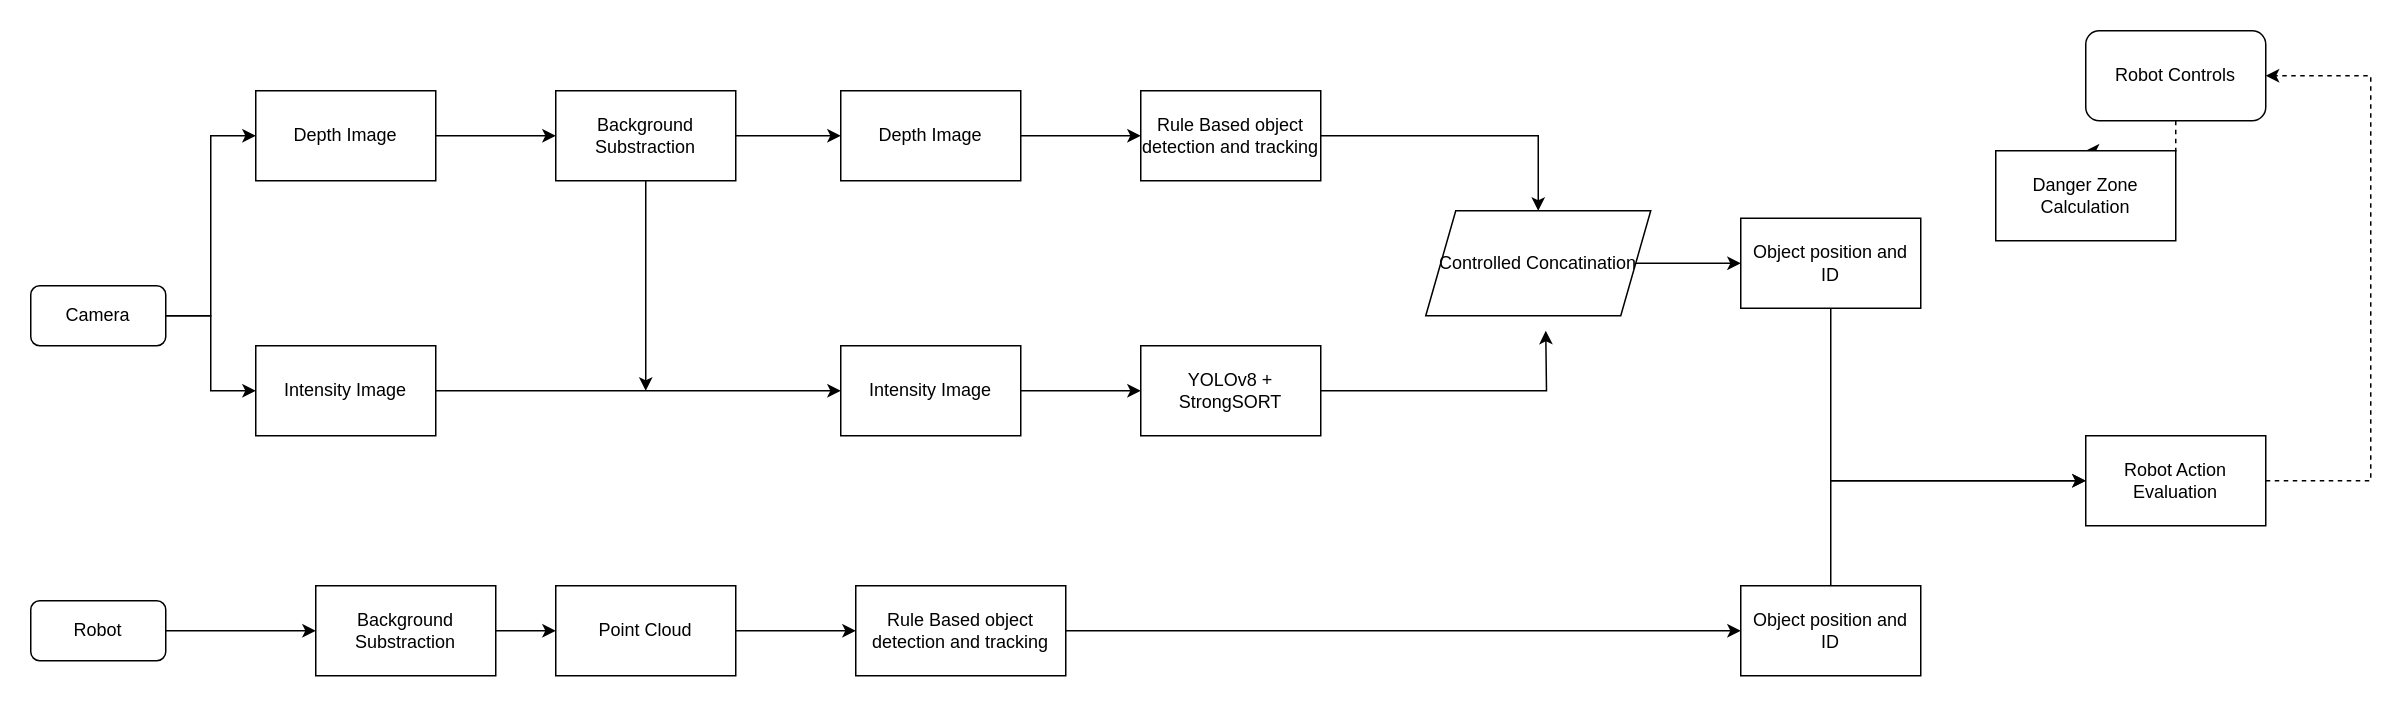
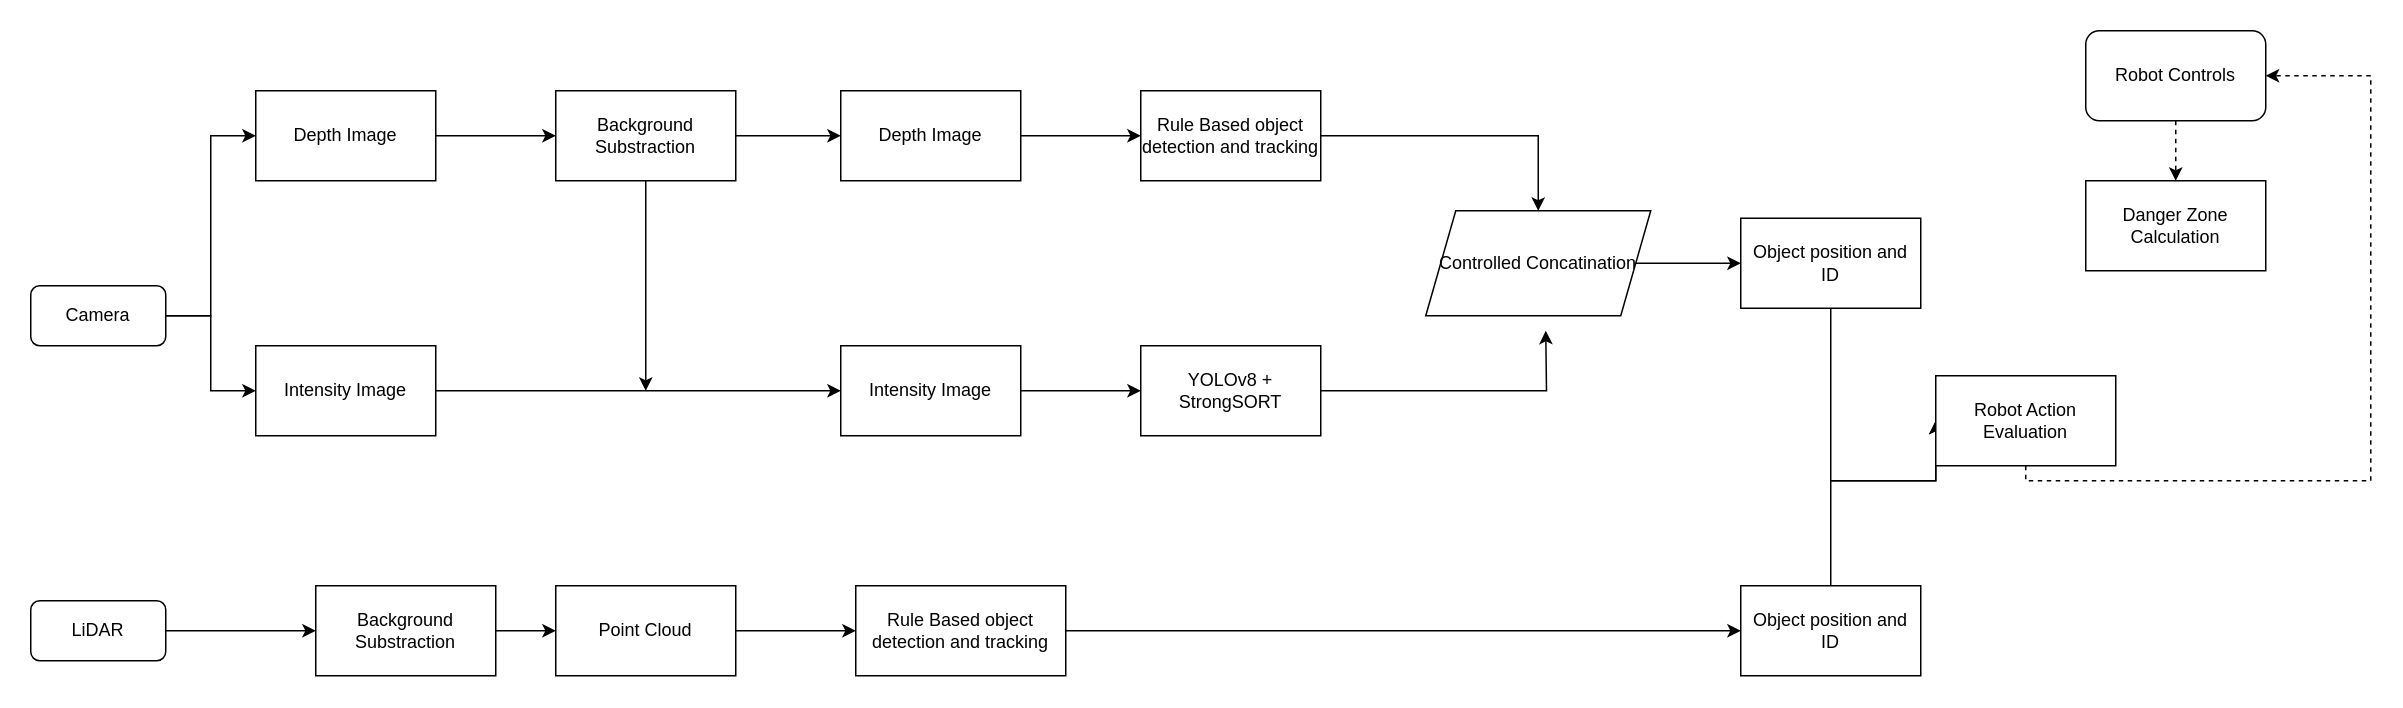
(2086, 196) -> (2176, 226)
(2176, 481) -> (2026, 421)
(98, 631) -> (98, 631)
